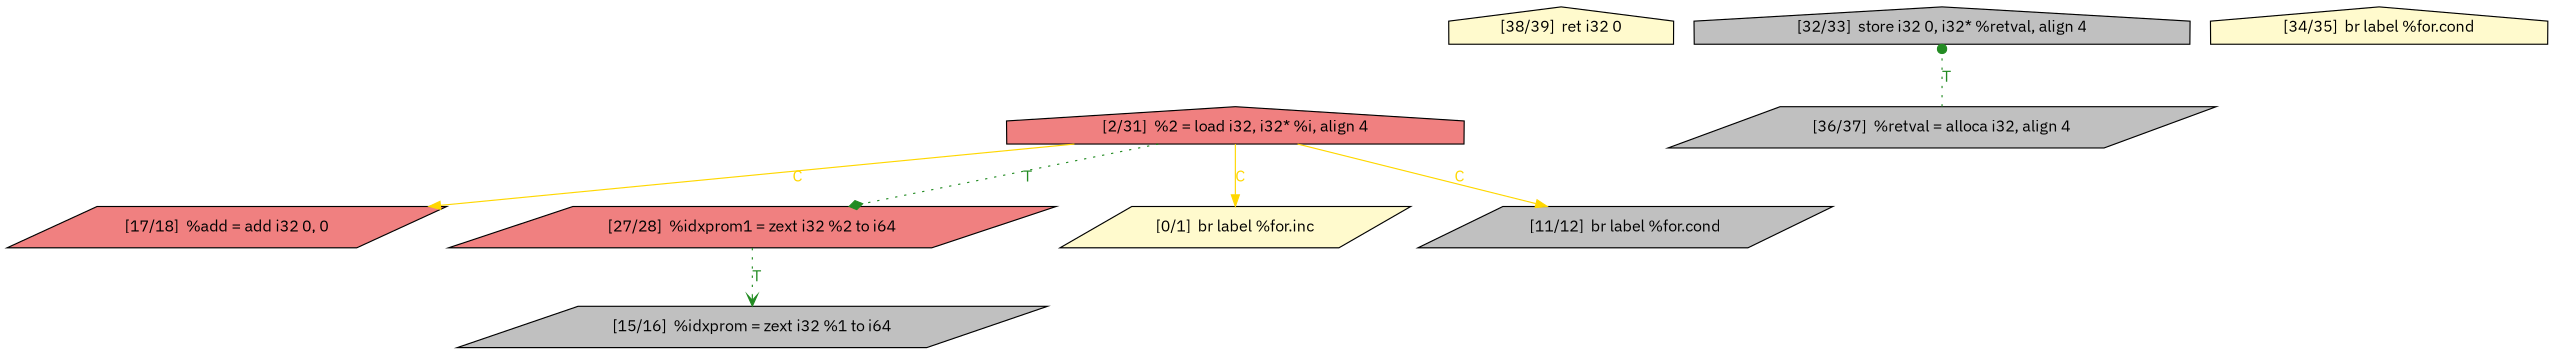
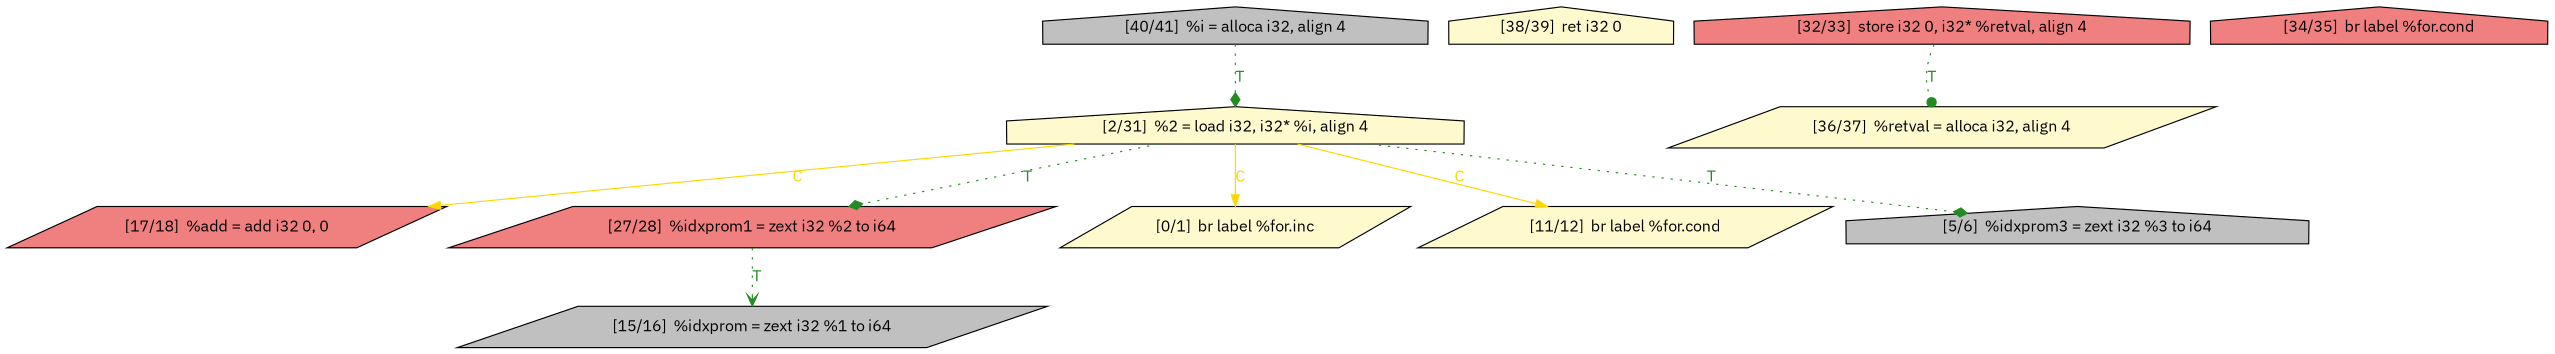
none -> (1235, 28)
(1942, 28) -> (1942, 28)
(2379, 28) -> (2379, 28)
(1942, 80) -> (1927, 71)
(1235, 127) -> (1235, 127)
(1942, 127) -> (1942, 127)
(1625, 227) -> (1625, 227)
none -> (2077, 227)
